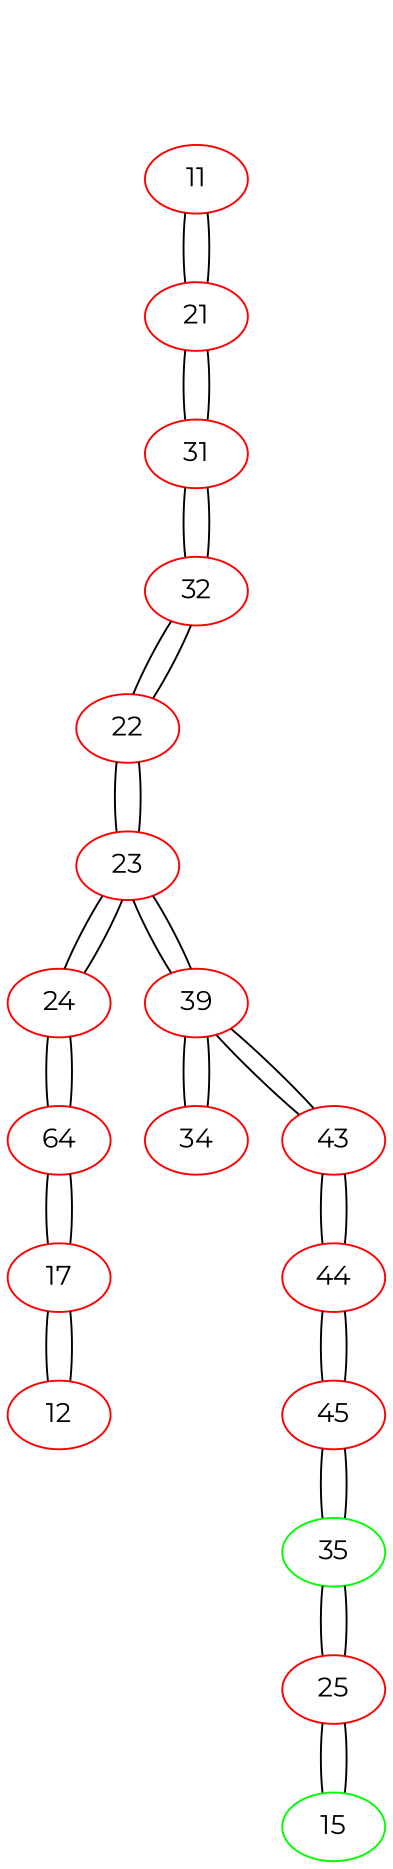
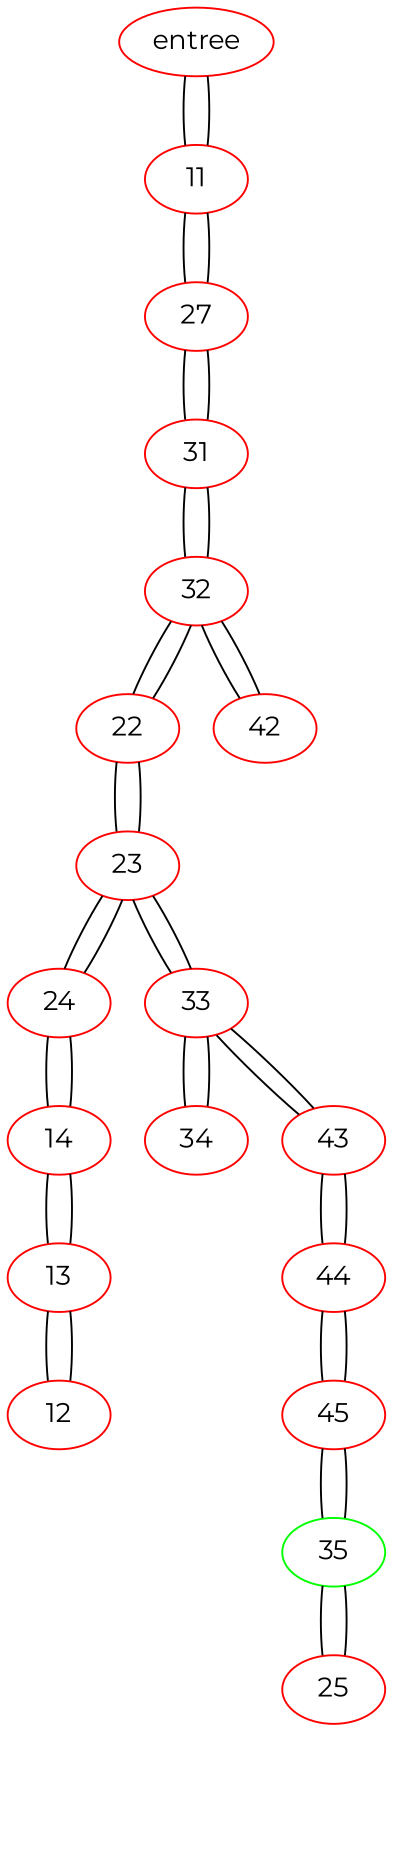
none -> (196, 42)
(196, 317) -> (196, 317)
none -> (265, 728)
(196, 1003) -> (196, 1003)
(59, 1140) -> (59, 1140)
(59, 1278) -> (59, 1278)
(334, 1827) -> none
